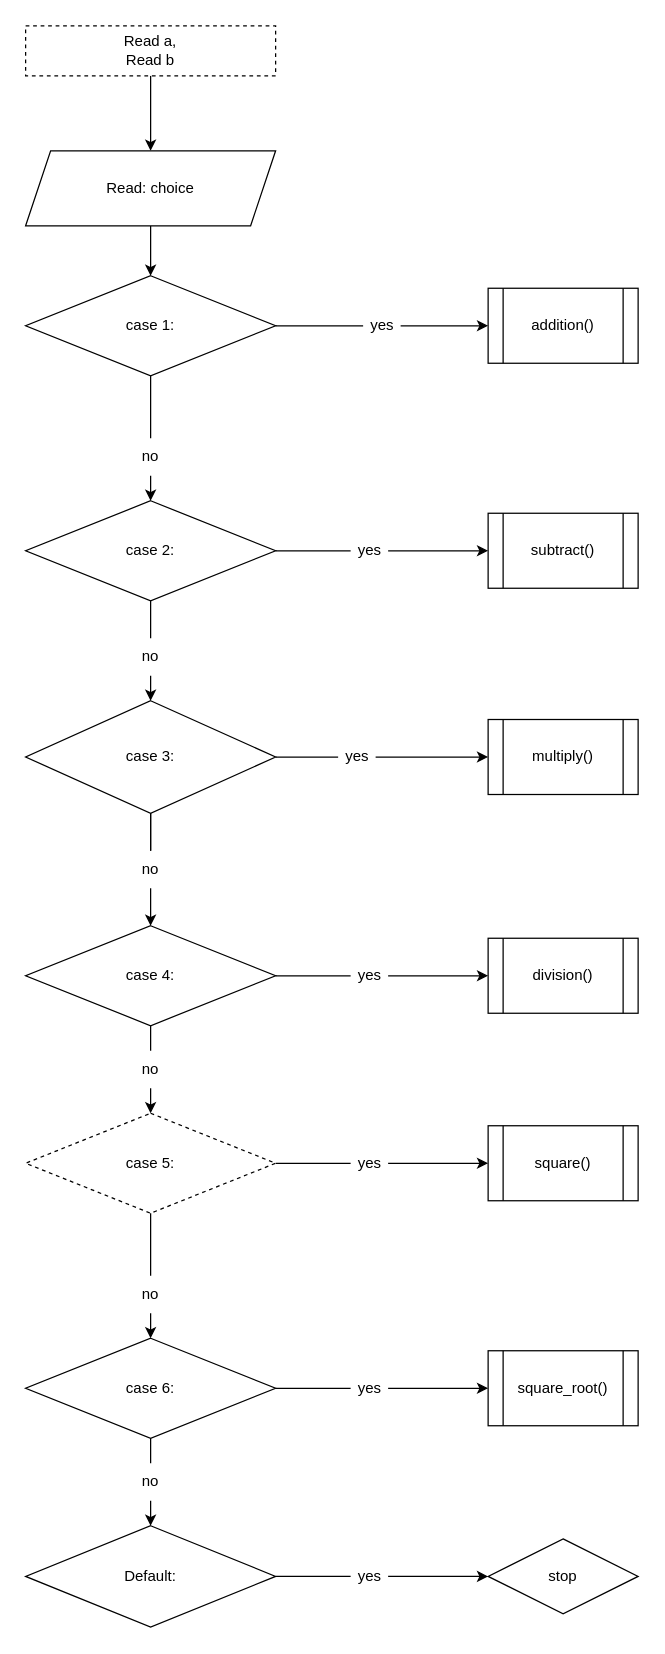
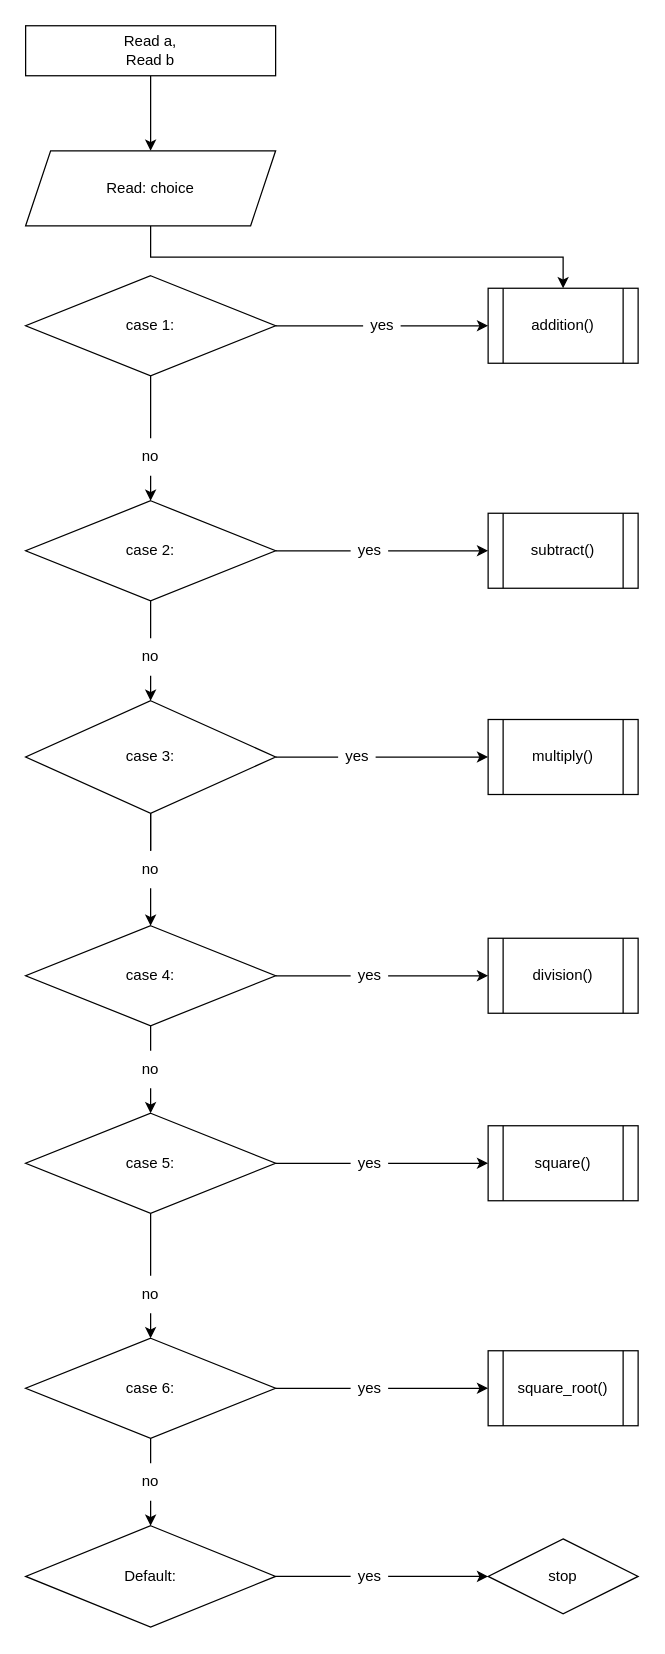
(151, 51) -> (151, 51)
(151, 261) -> (367, 257)
(151, 1163) -> (151, 1163)
